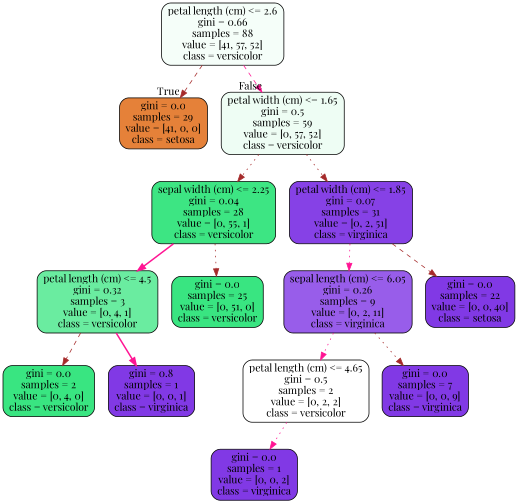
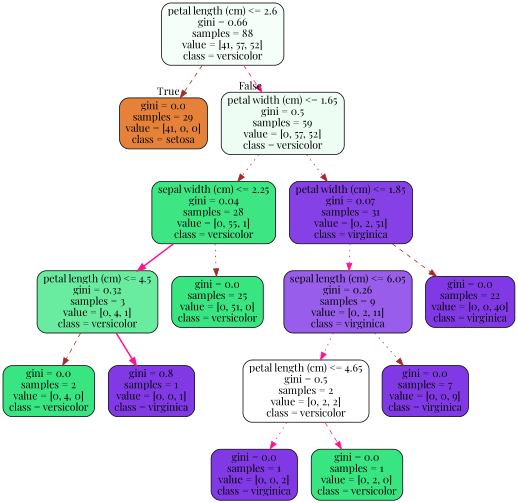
(470, 302) -> (470, 302)
none -> (357, 475)
